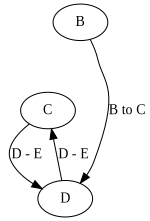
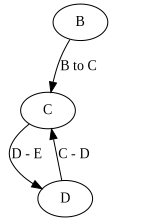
(108, 108) -> (60, 60)
(74, 155) -> (74, 155)
